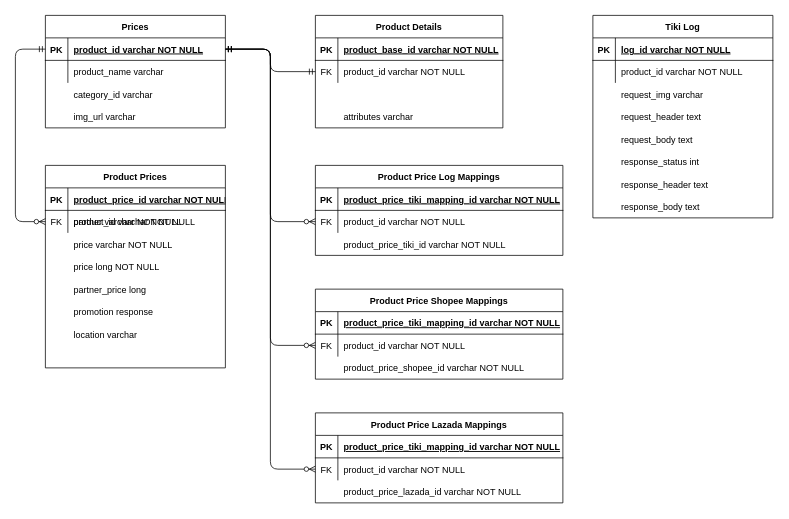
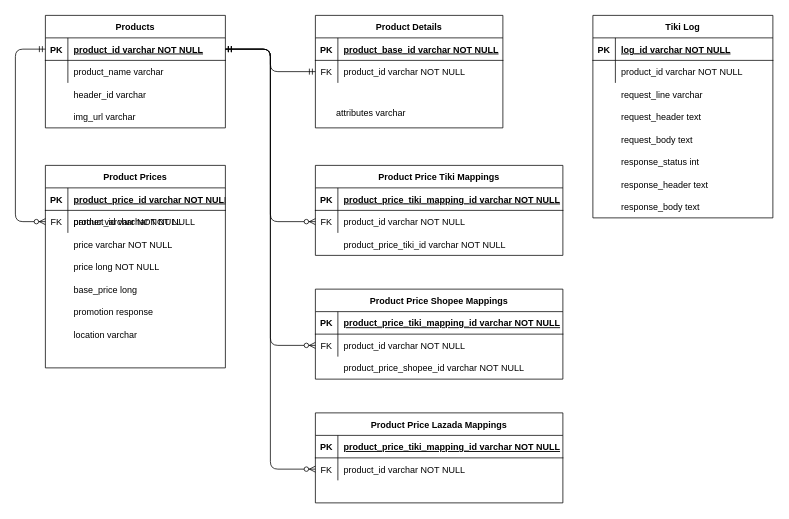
(135, 27) -> (135, 27)
(119, 95) -> (114, 95)
(667, 95) -> (668, 95)
(420, 117) -> (413, 113)
(439, 177) -> (439, 177)
(115, 290) -> (108, 290)
(450, 492) -> none
